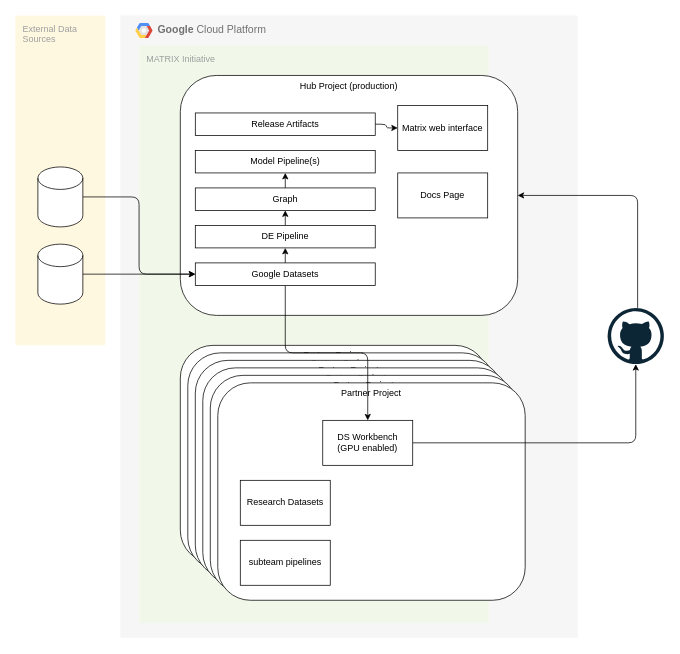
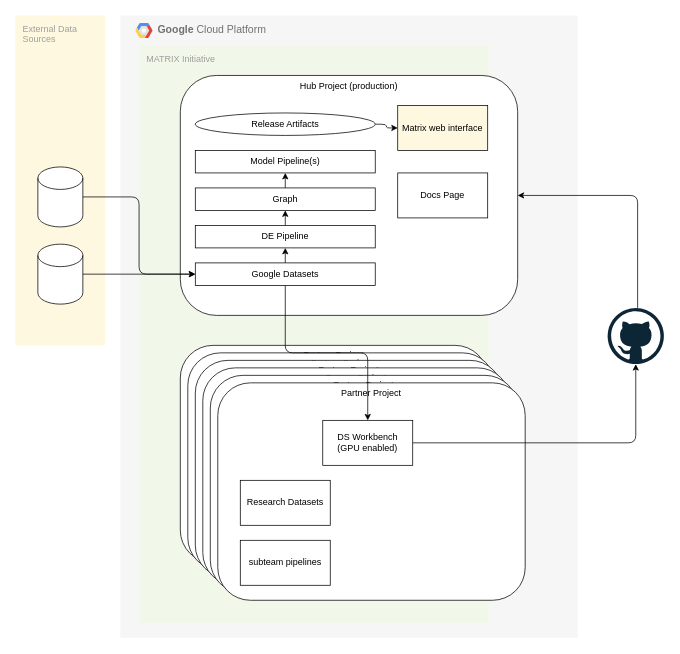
(285, 124) -> (285, 124)
(443, 128) -> (443, 128)
